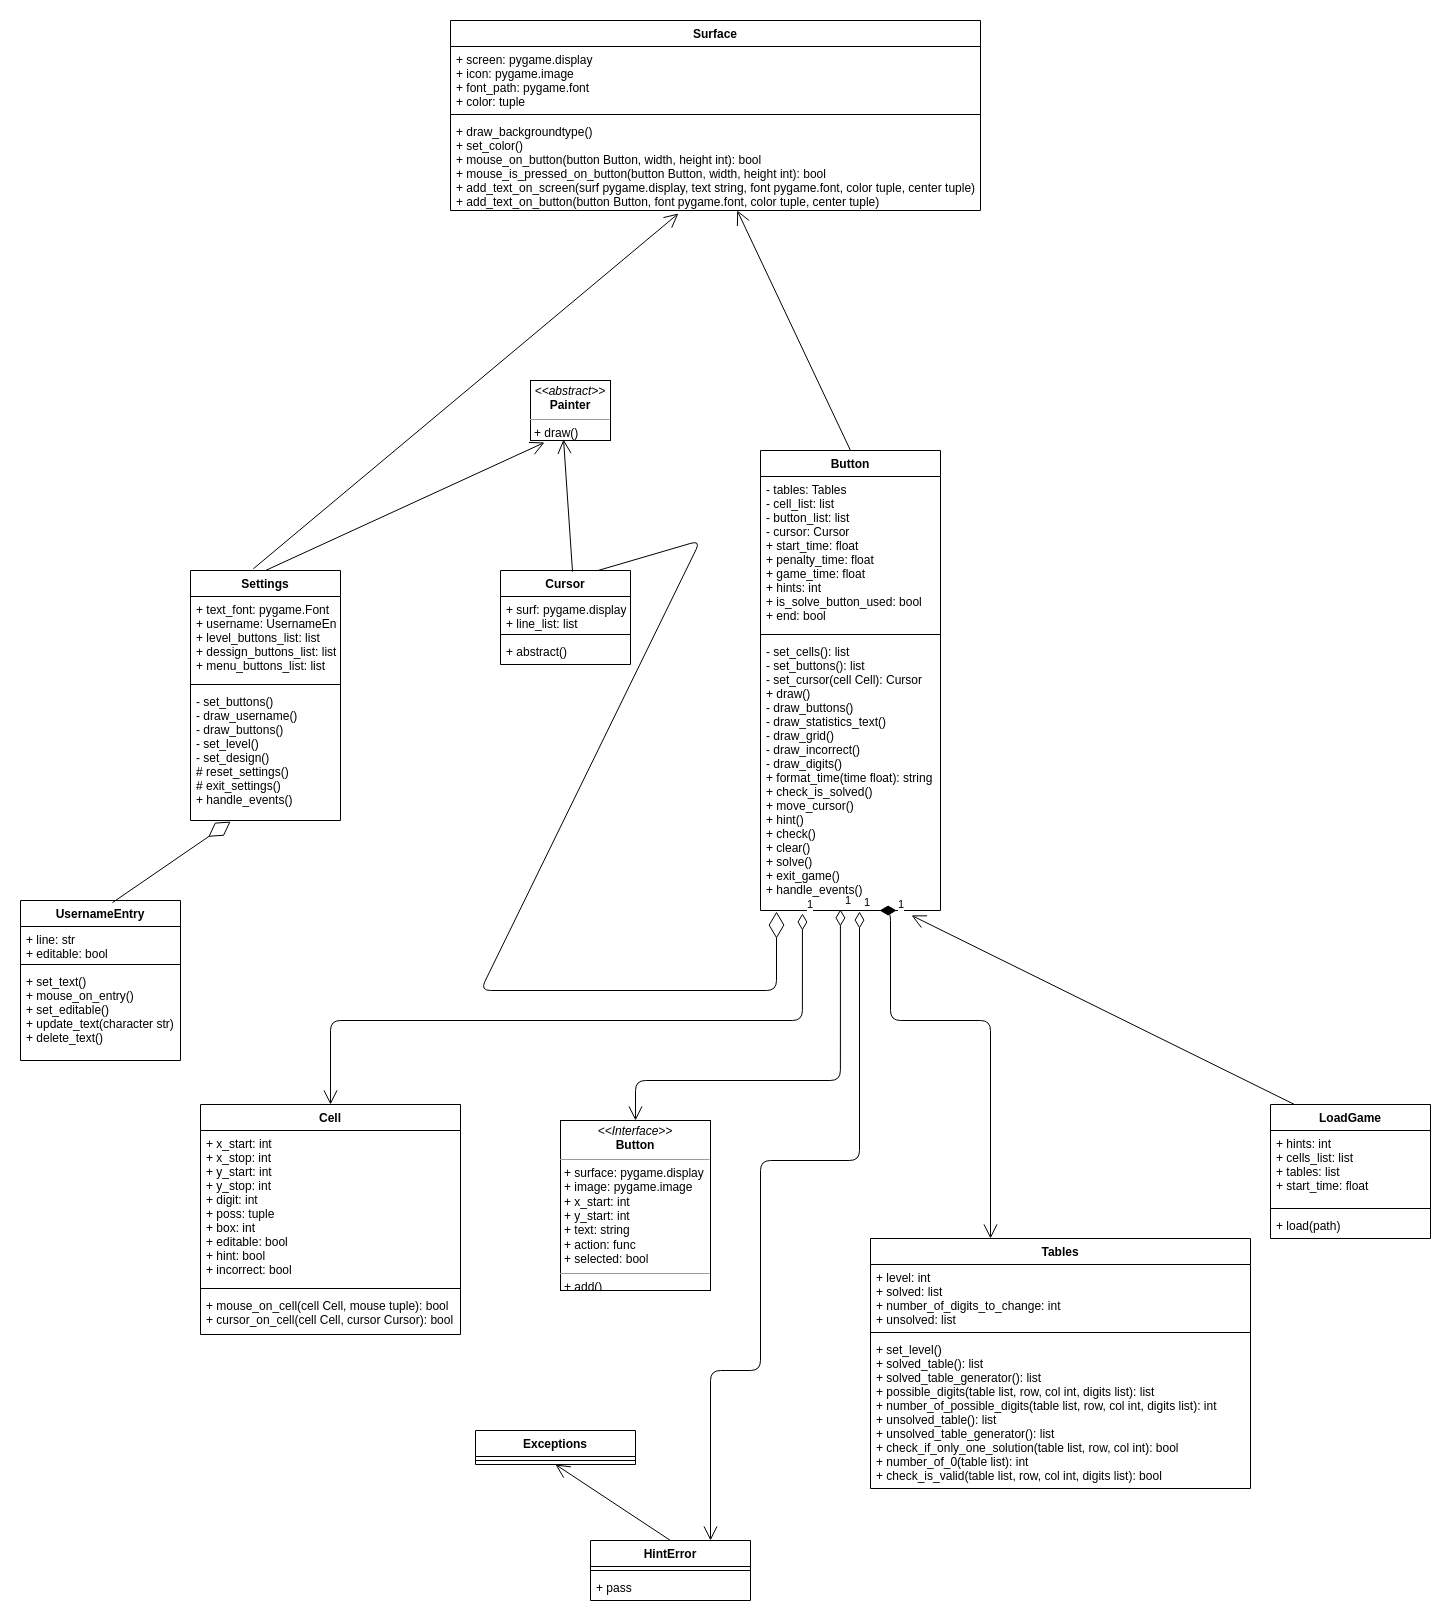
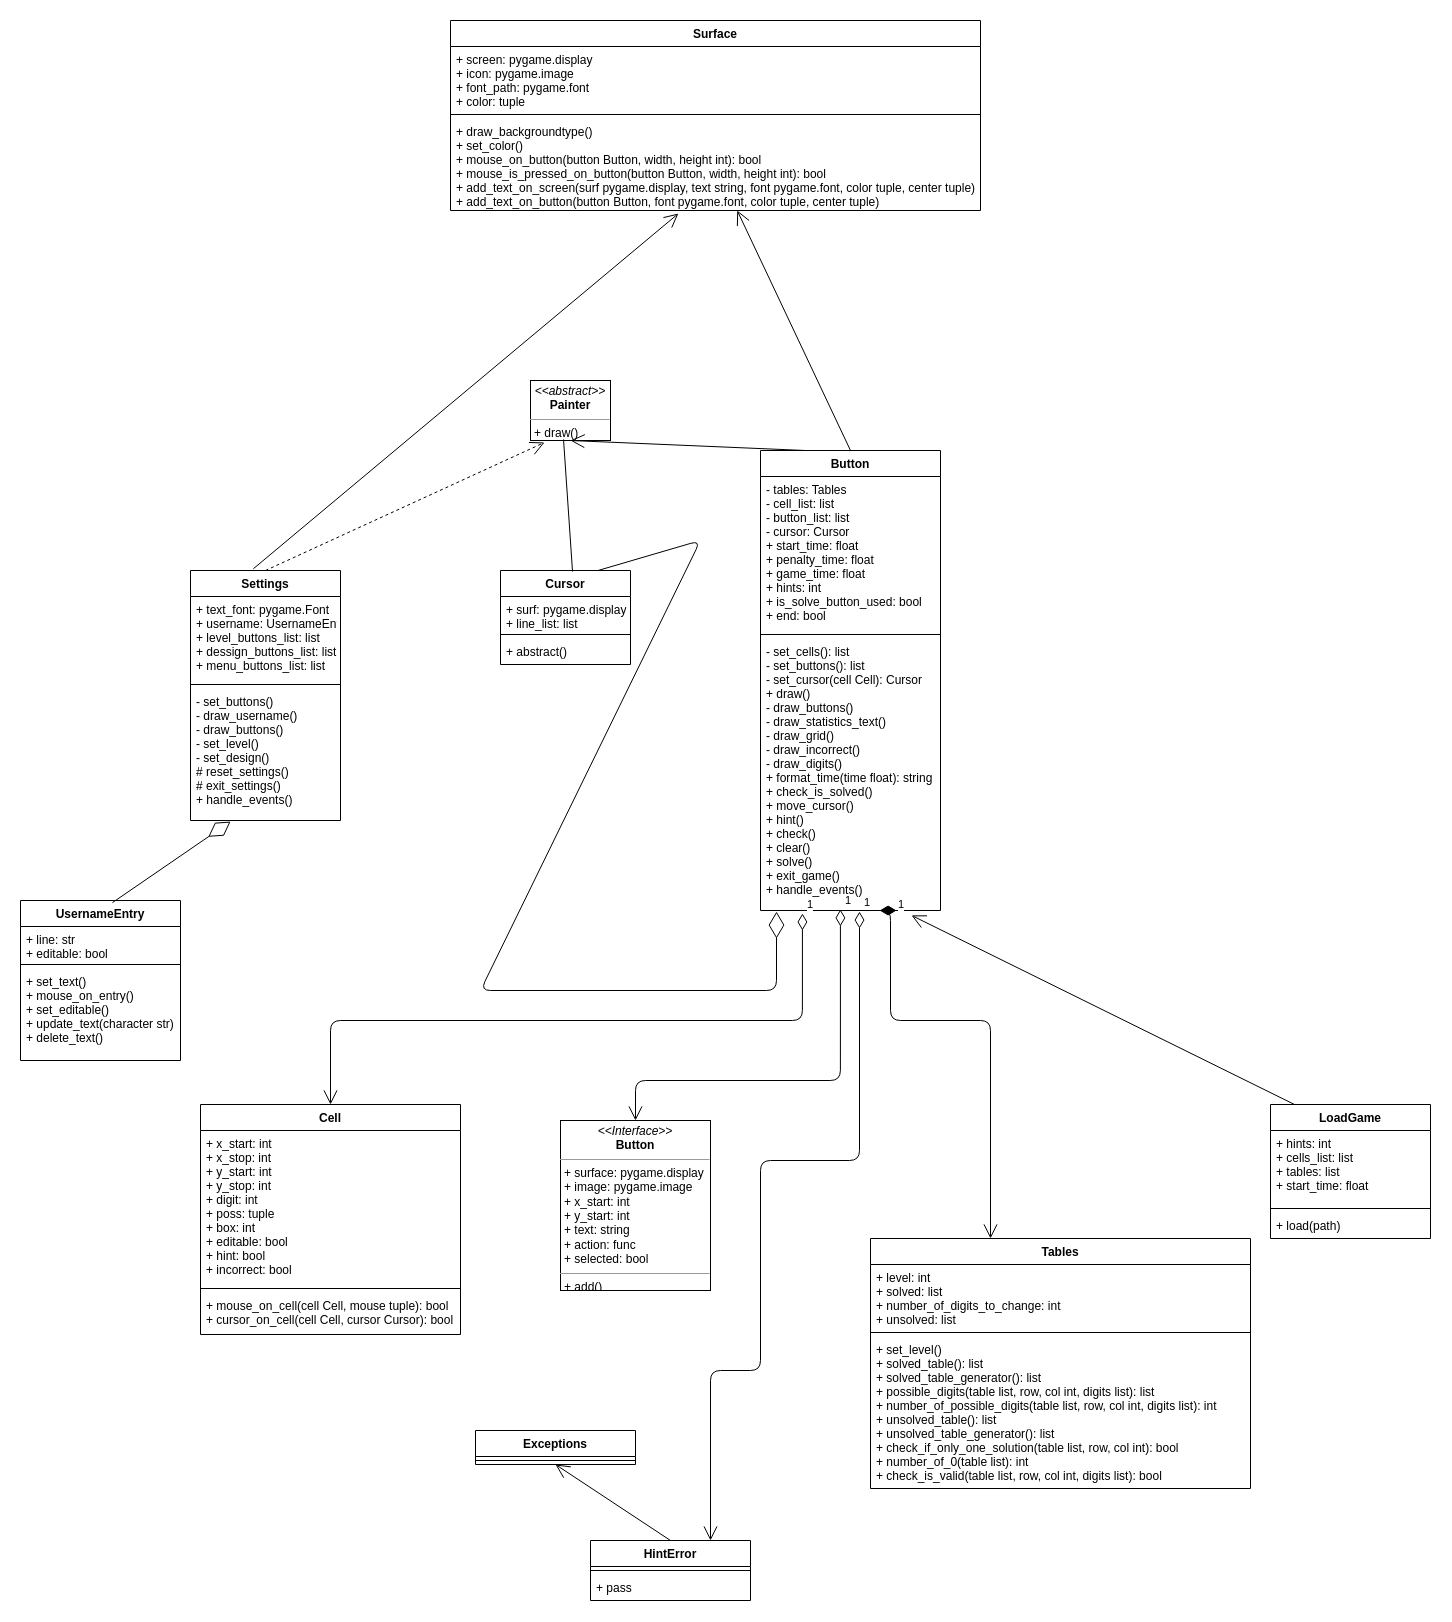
(564, 445) -> (564, 443)
none -> (684, 445)
(403, 507) -> (403, 507)
